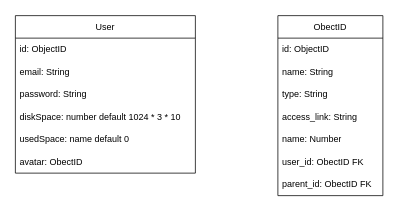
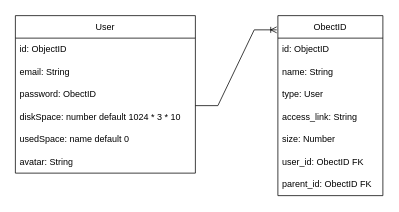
none -> (236, 67)
(57, 94) -> (60, 94)
(309, 94) -> (305, 94)
(310, 139) -> (309, 139)
(55, 162) -> (52, 162)
